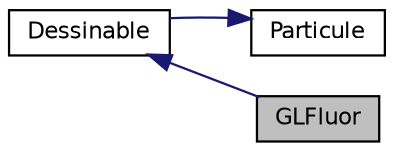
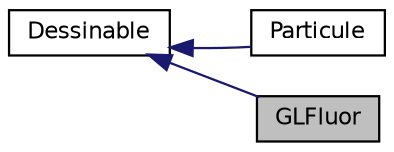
(199, 18) -> (222, 48)
